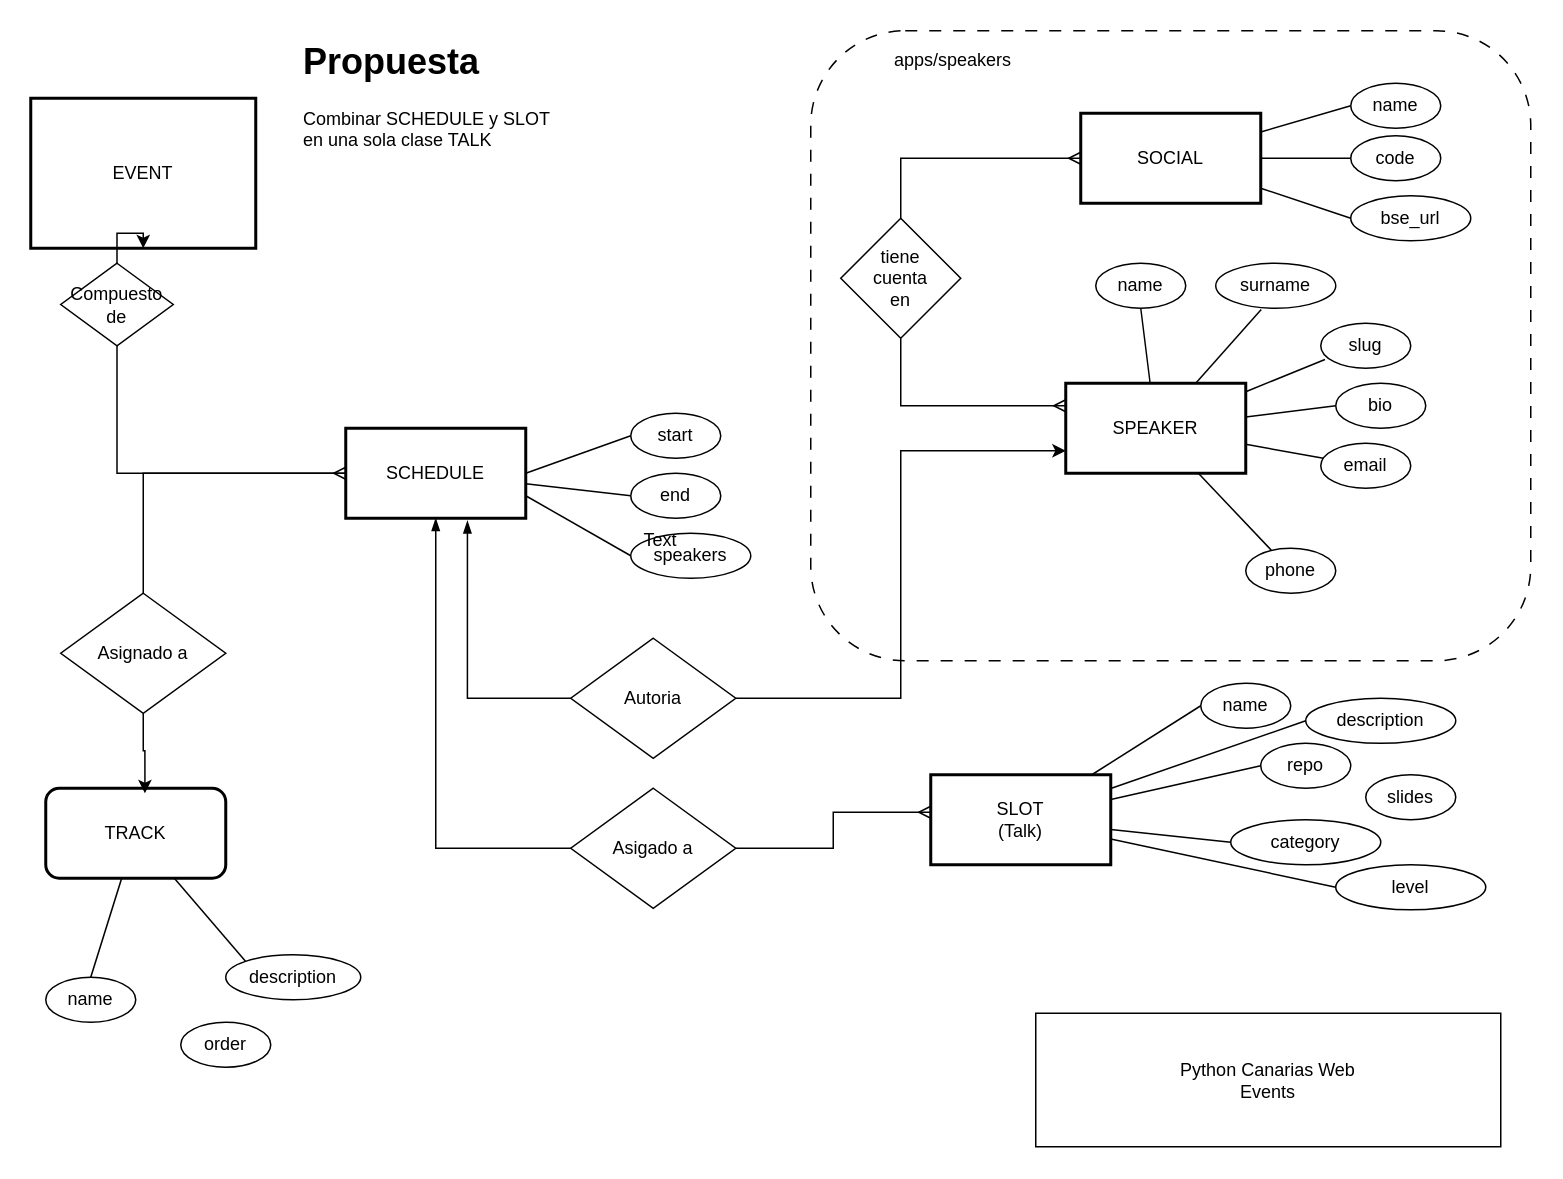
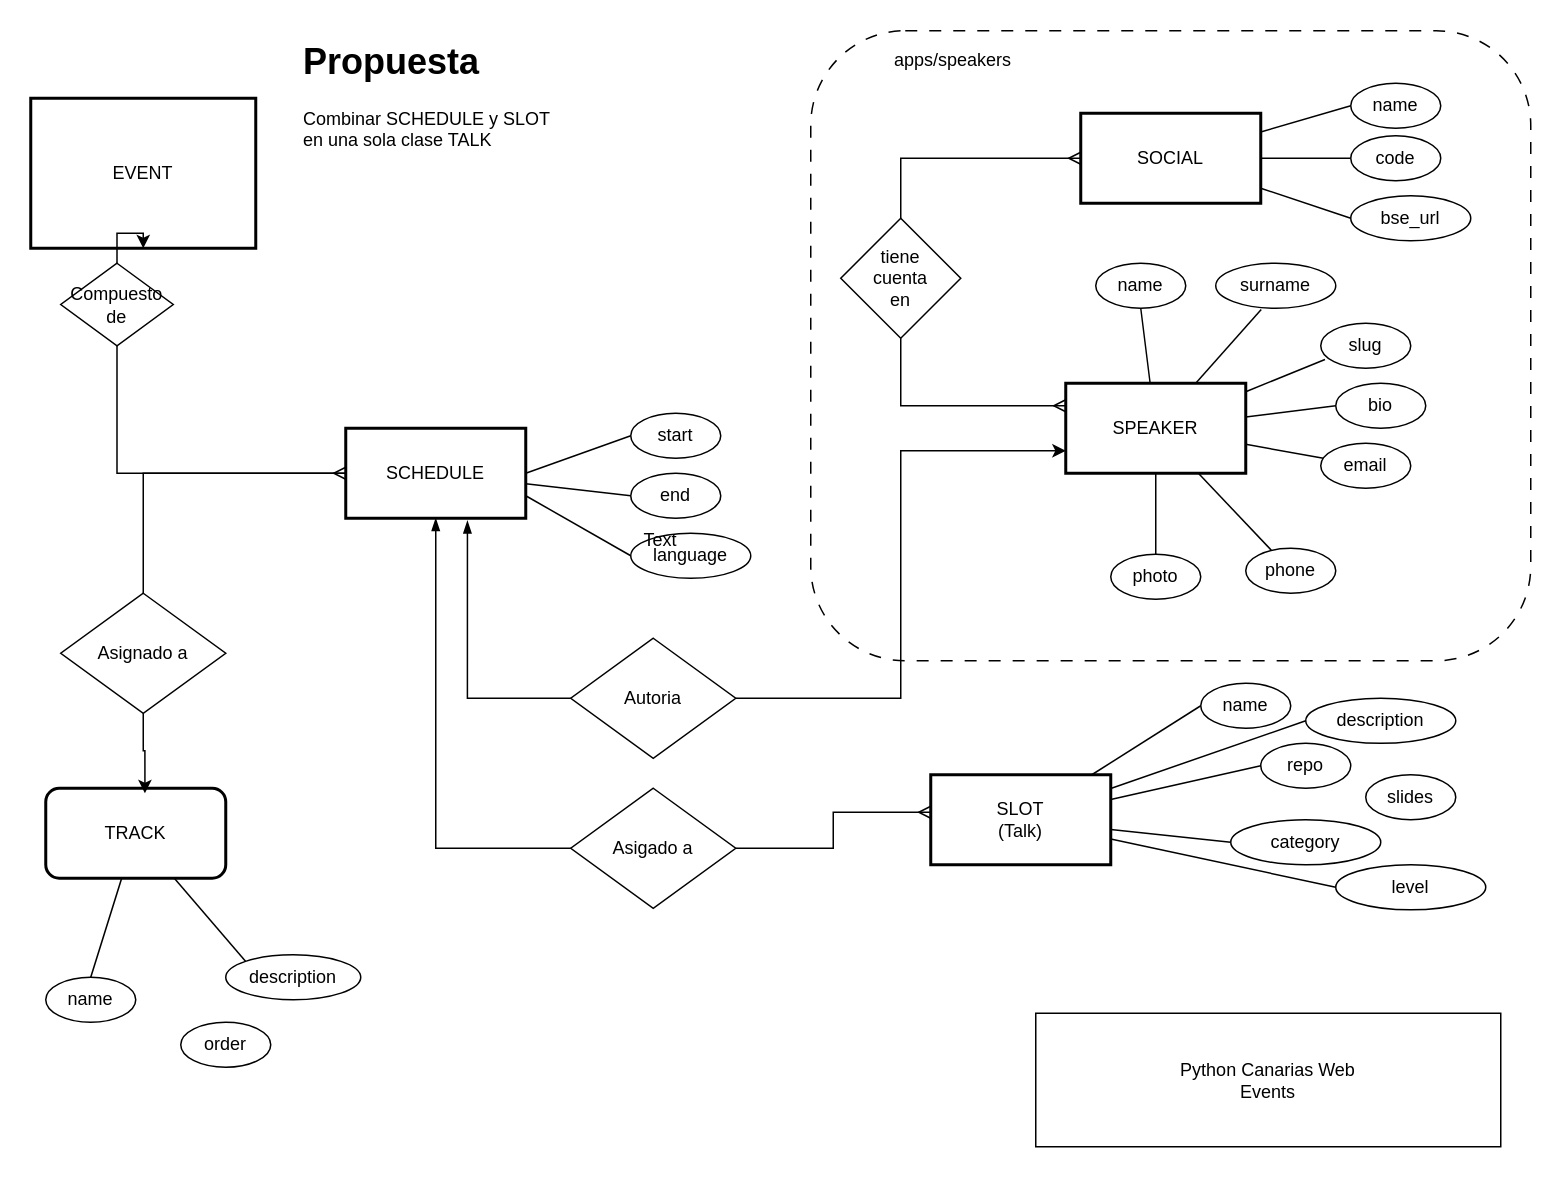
none -> (1156, 513)
(691, 556) -> (691, 556)
none -> (1156, 577)
